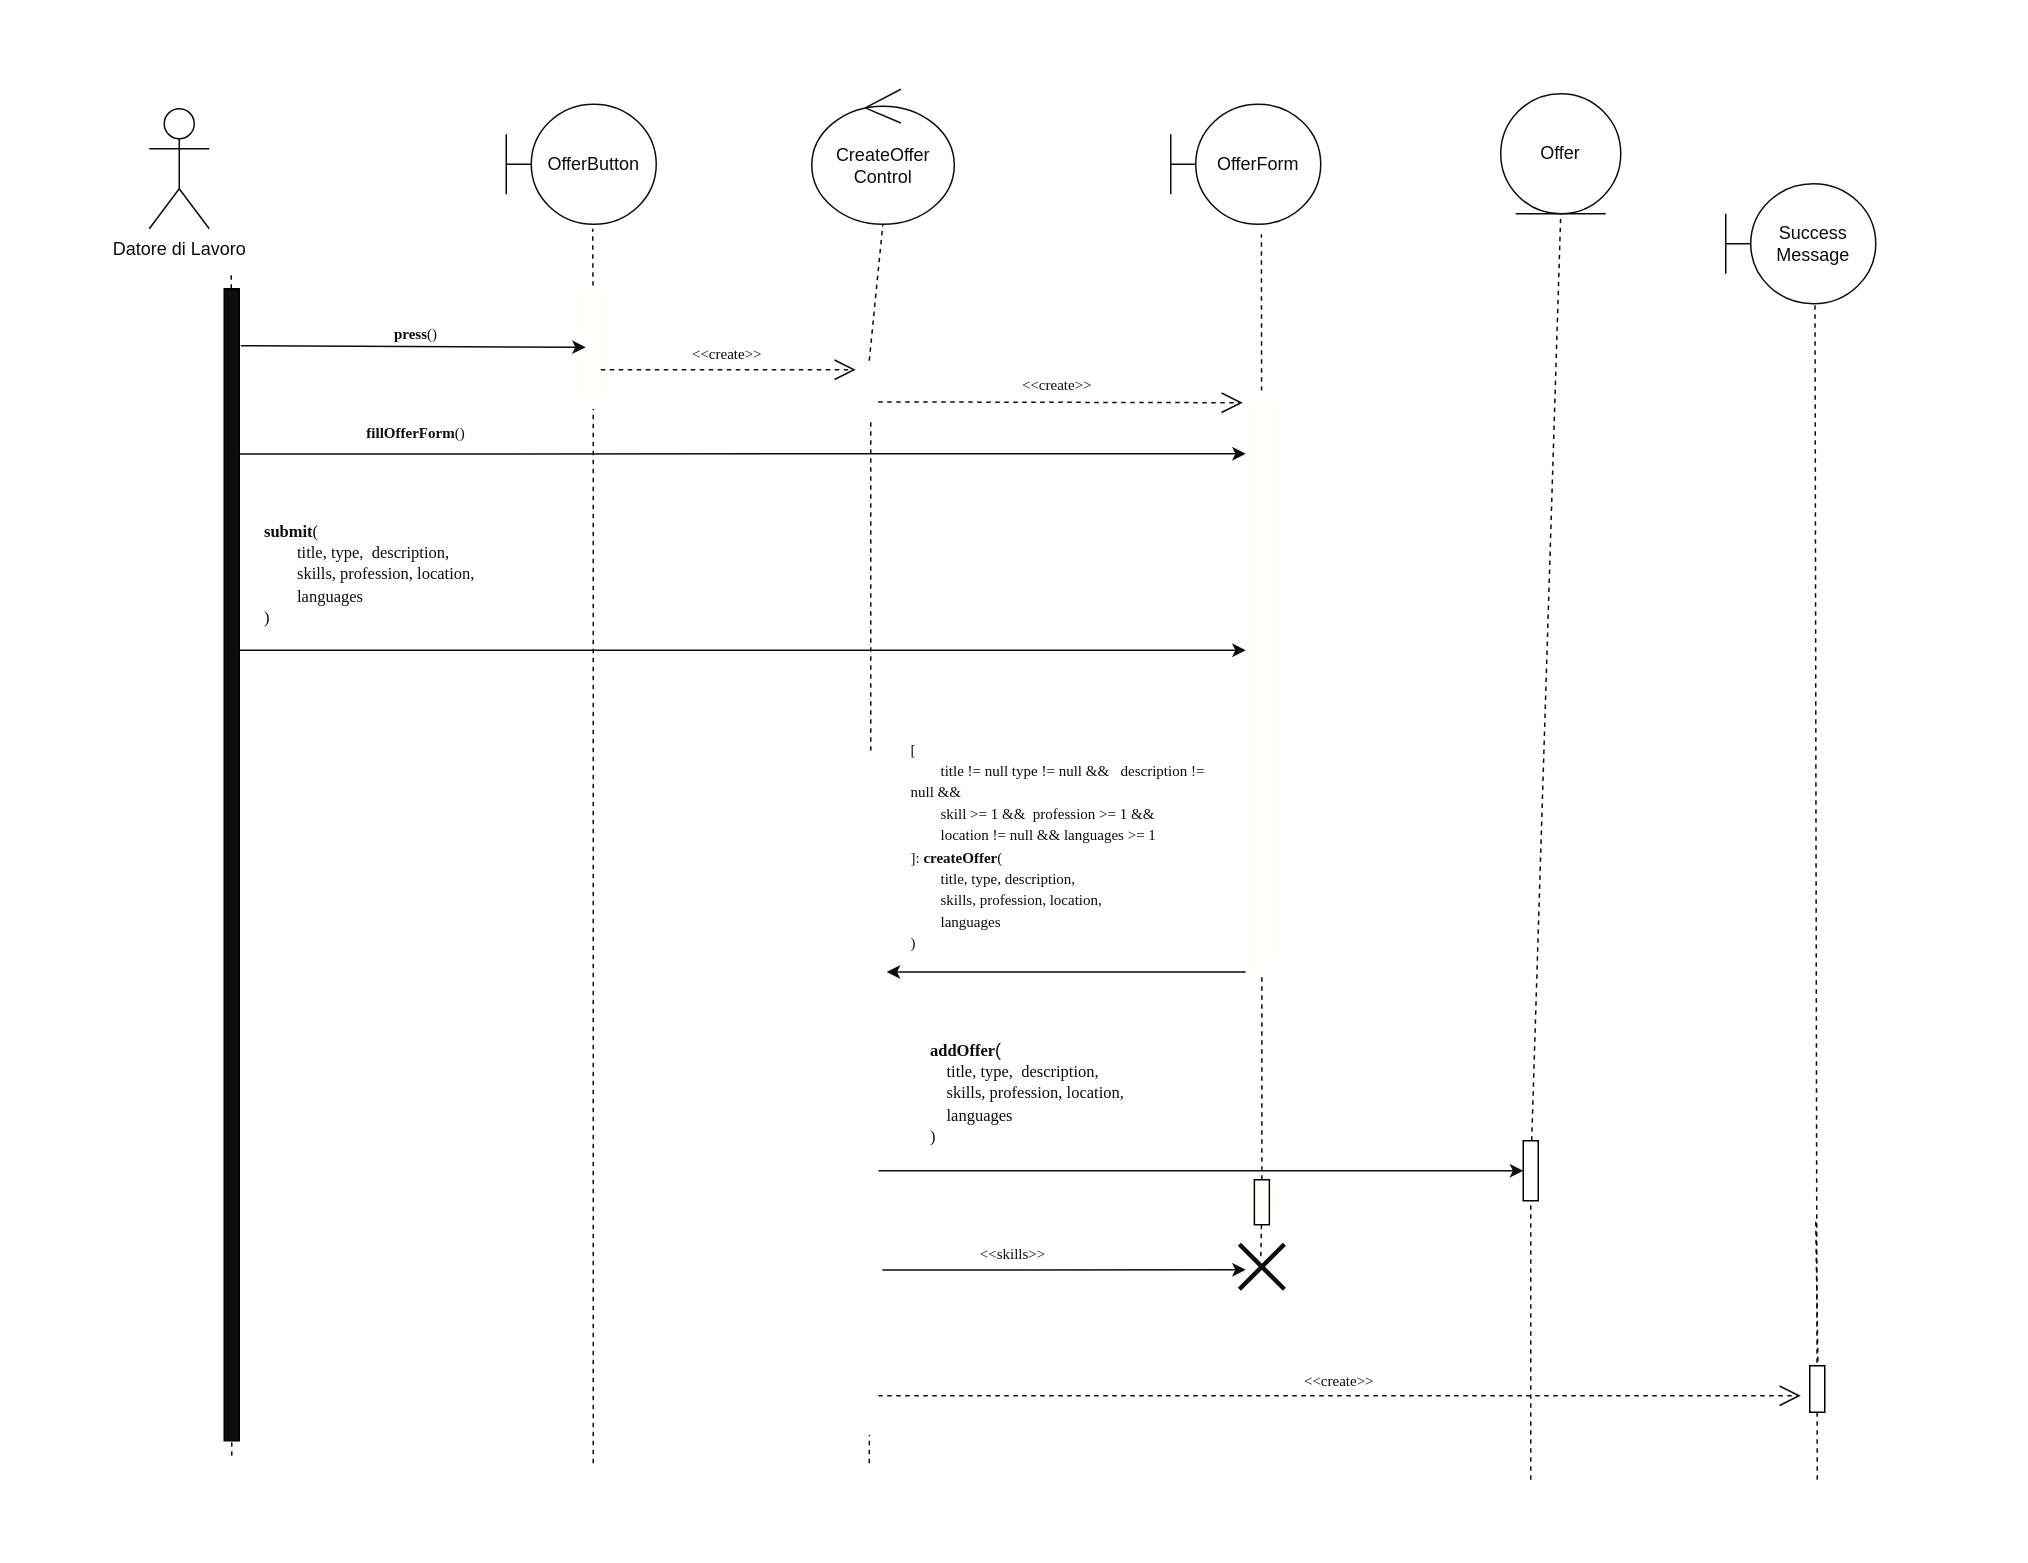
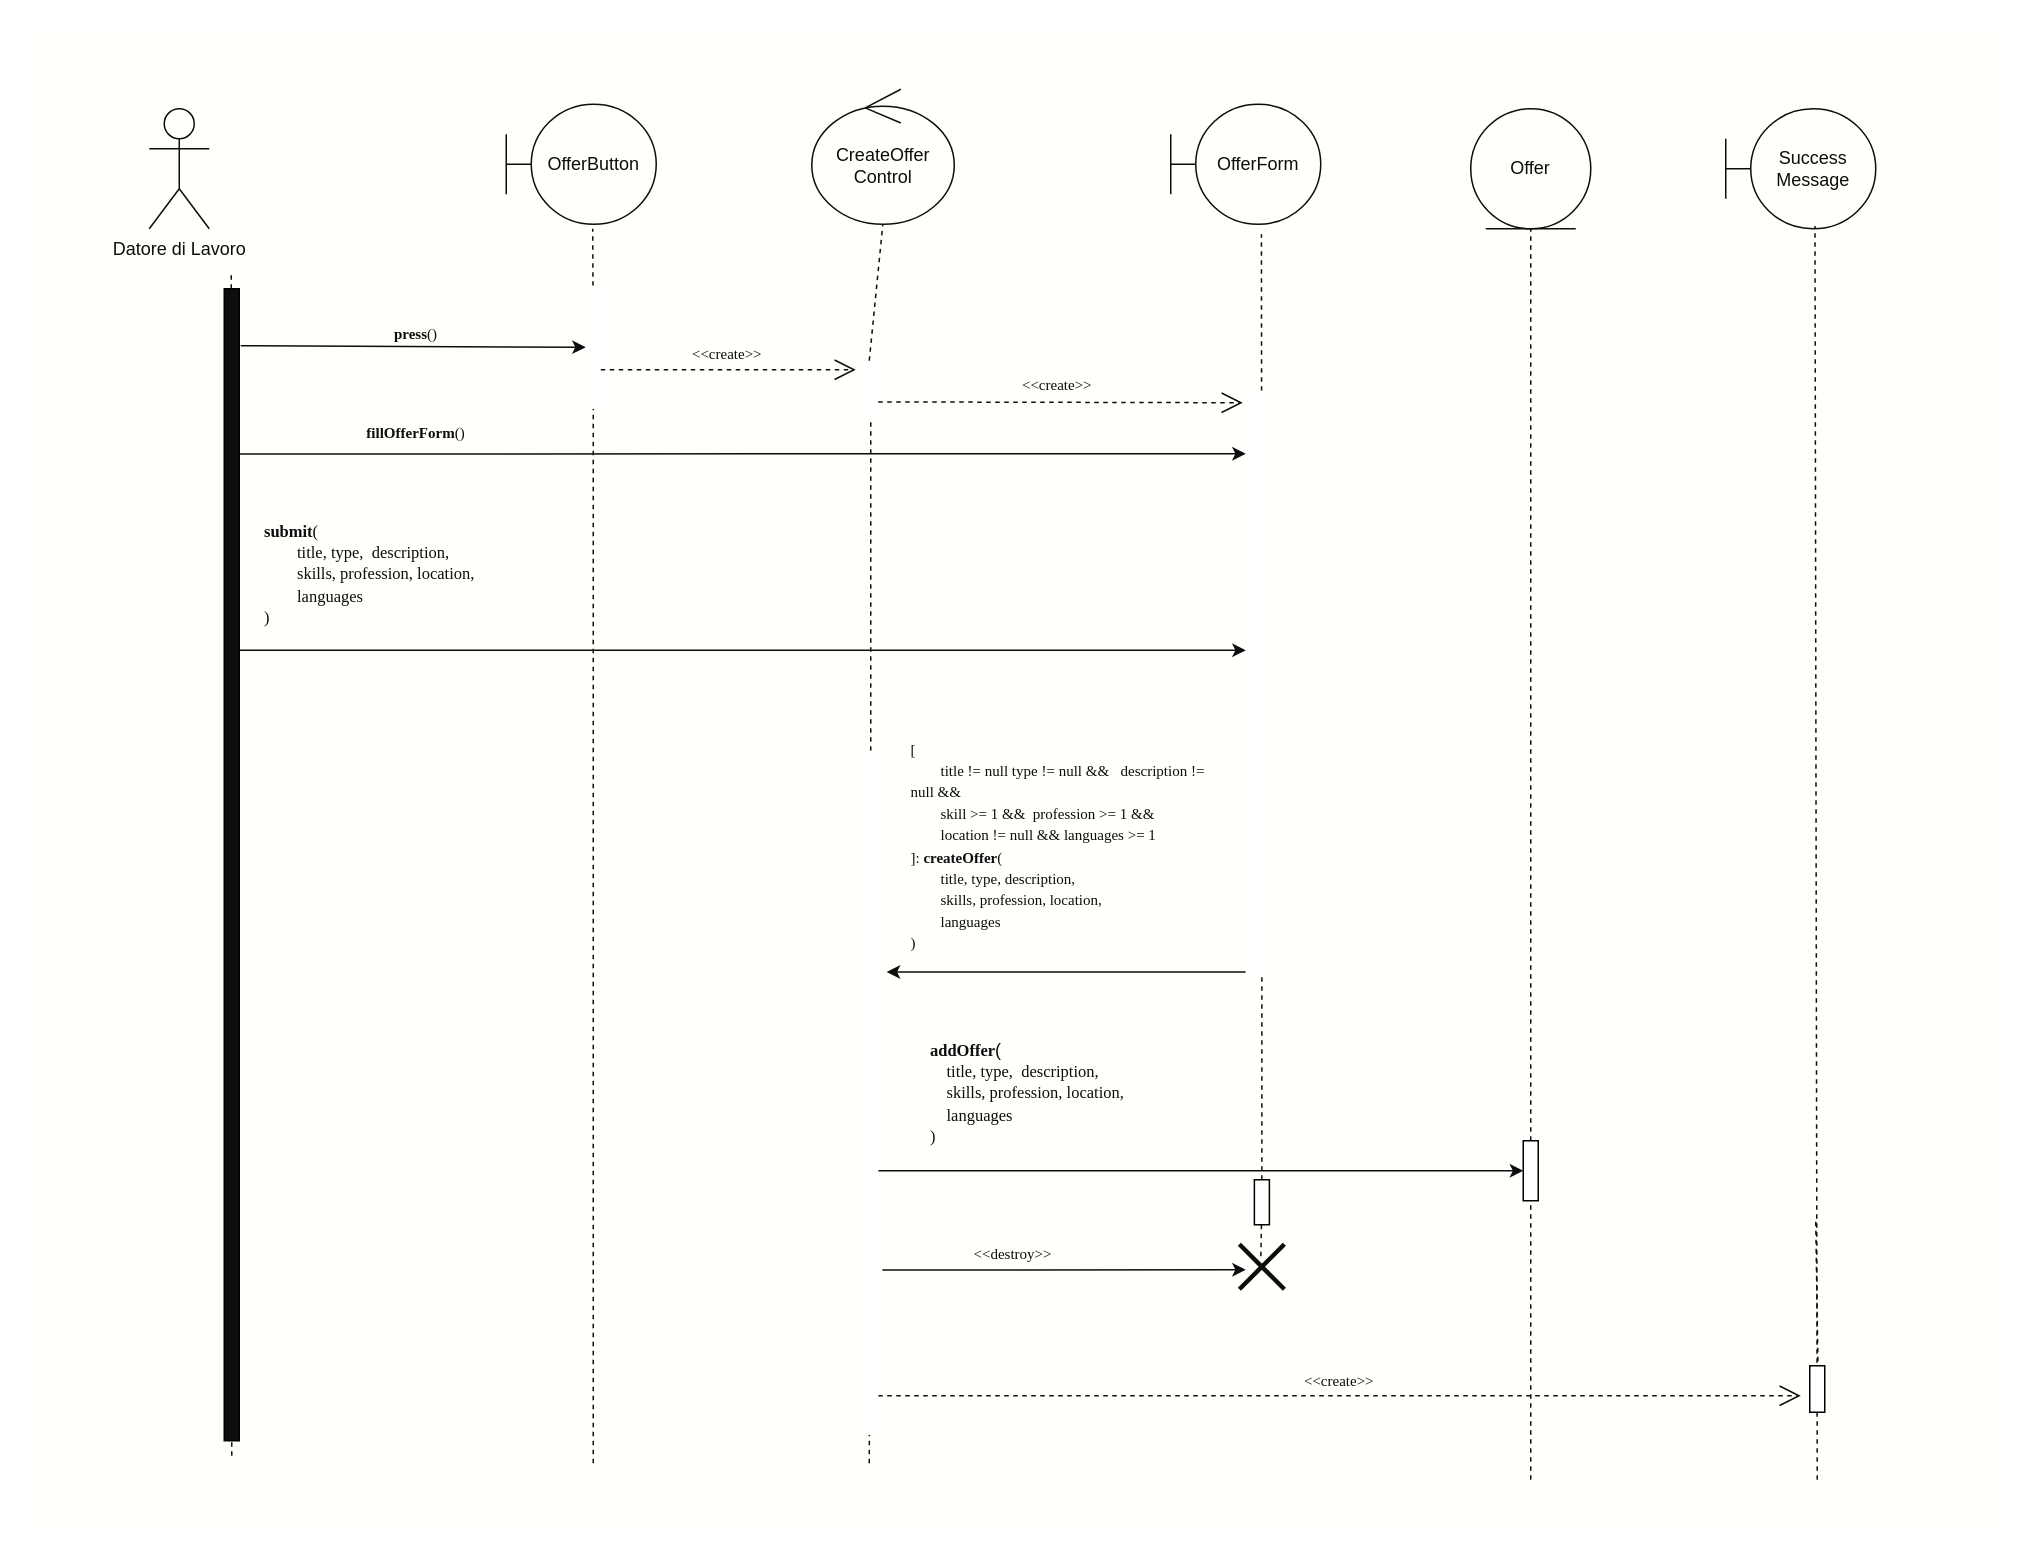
(1561, 154) -> (1531, 169)
(1801, 244) -> (1801, 169)
(1013, 1253) -> (1013, 1253)
